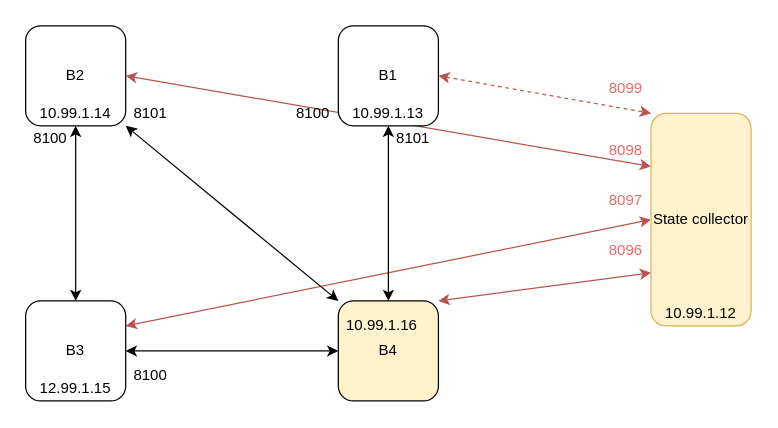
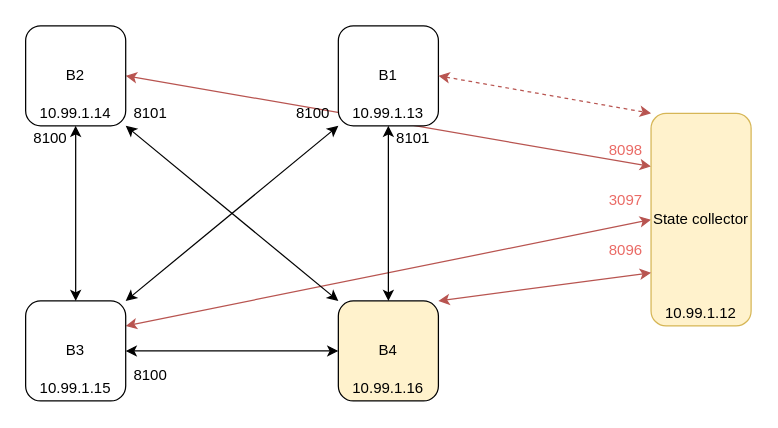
(626, 88) -> none
(626, 201) -> (626, 201)
none -> (230, 215)
(382, 326) -> (388, 388)
(76, 388) -> (76, 388)
